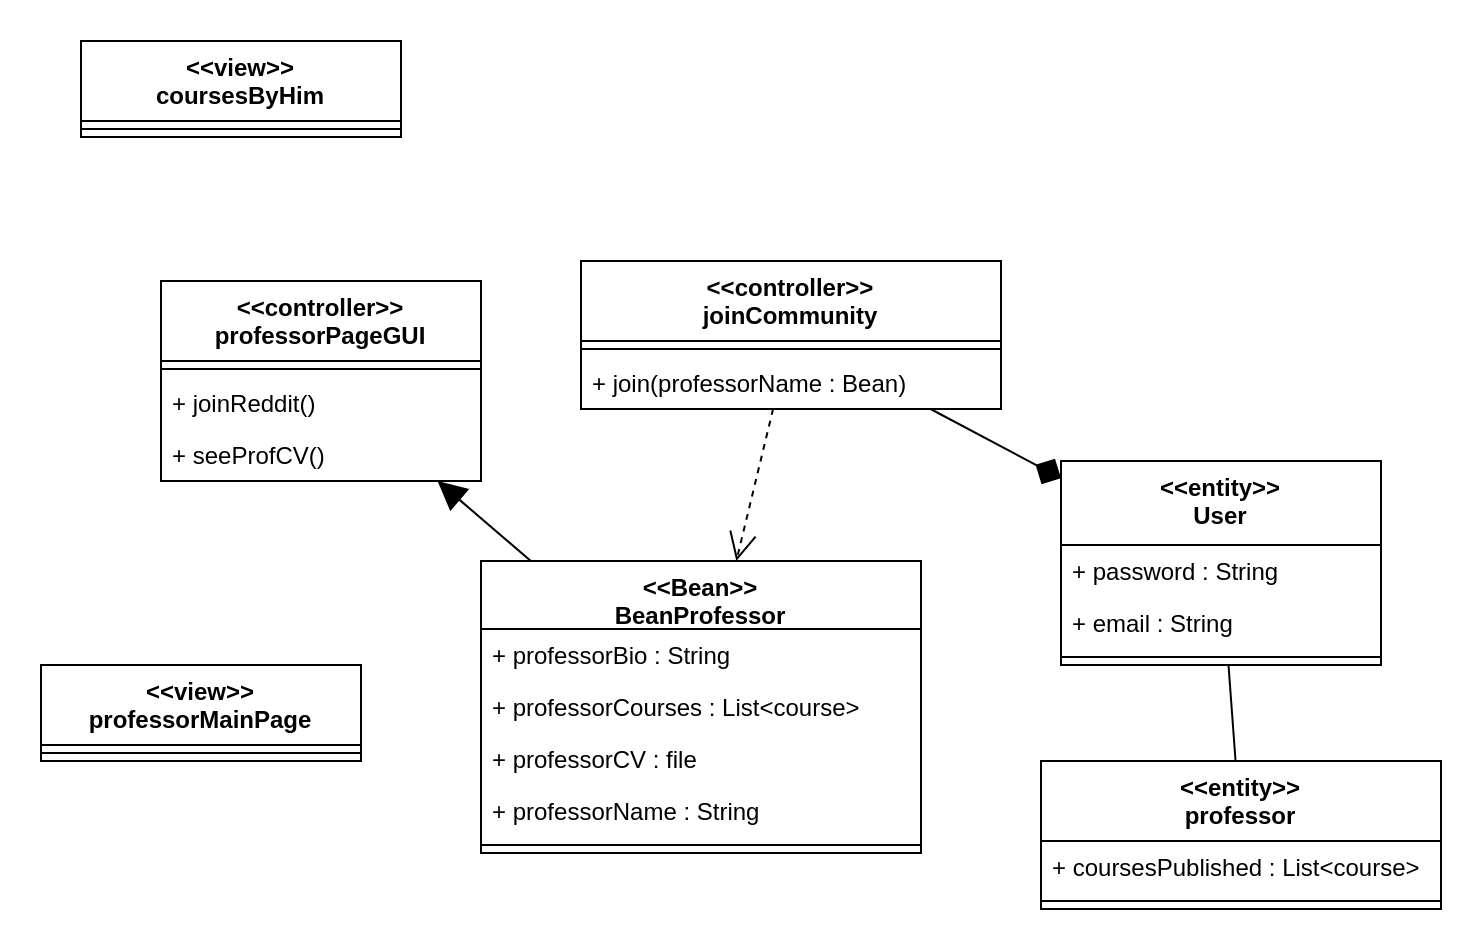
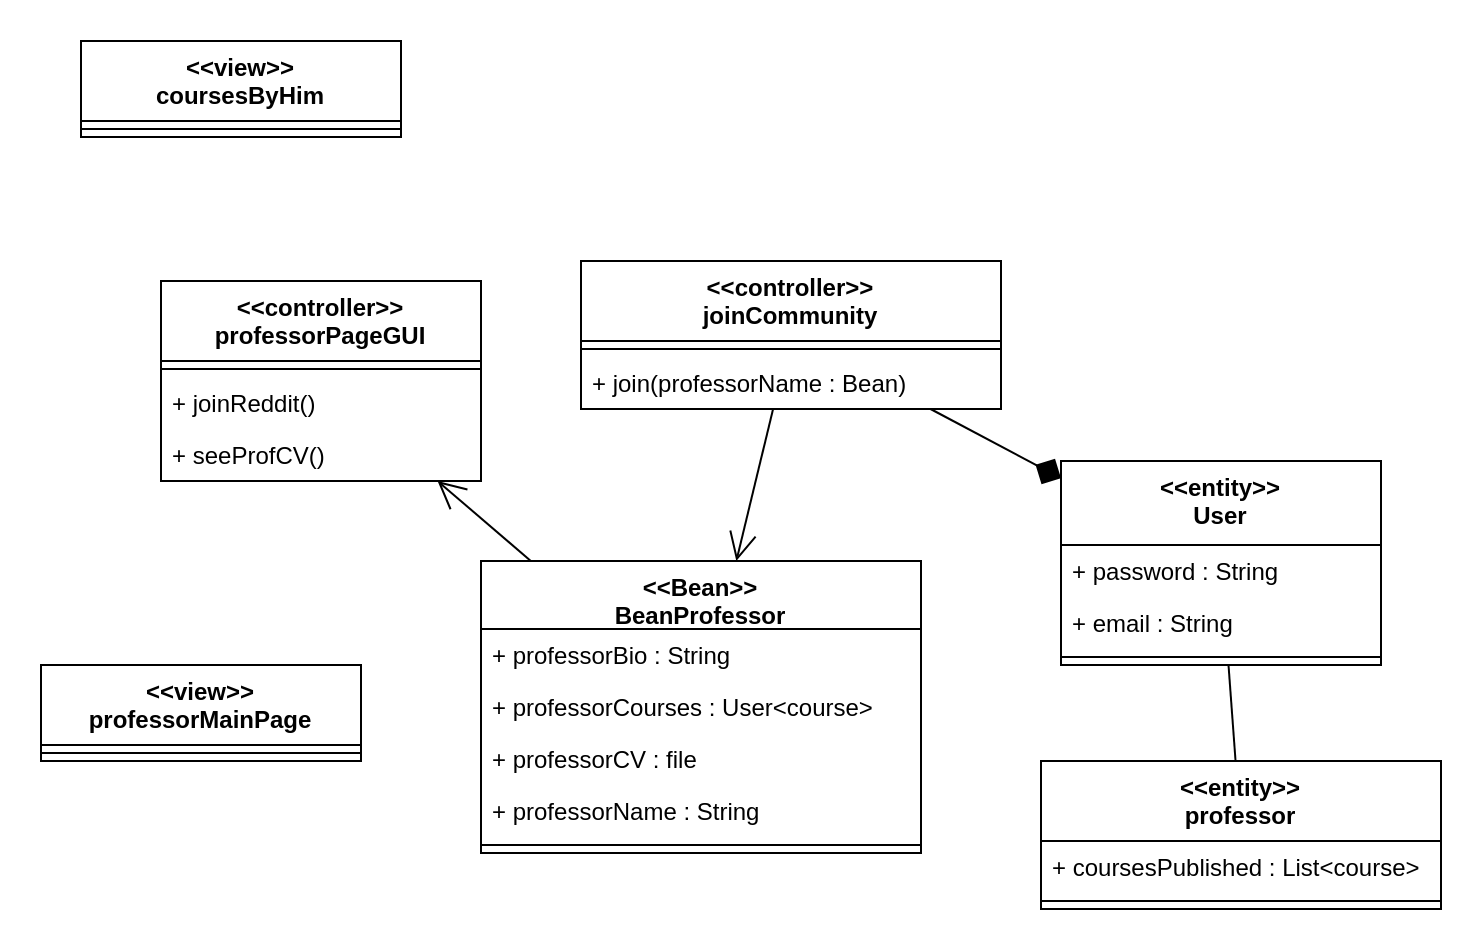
(755, 484) -> (755, 484)
(460, 500) -> (451, 492)
(699, 709) -> (702, 709)
